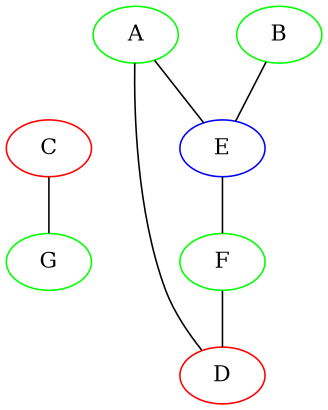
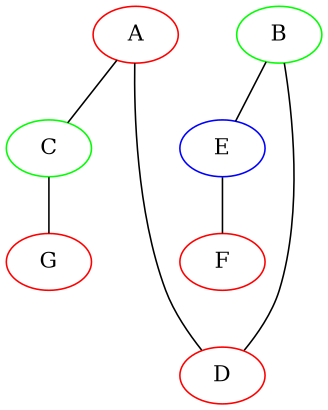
(136, 35) -> (136, 35)
(179, 92) -> (92, 92)
(49, 148) -> (49, 148)
(49, 262) -> (49, 262)
(222, 262) -> (222, 262)
(222, 319) -> (293, 212)
